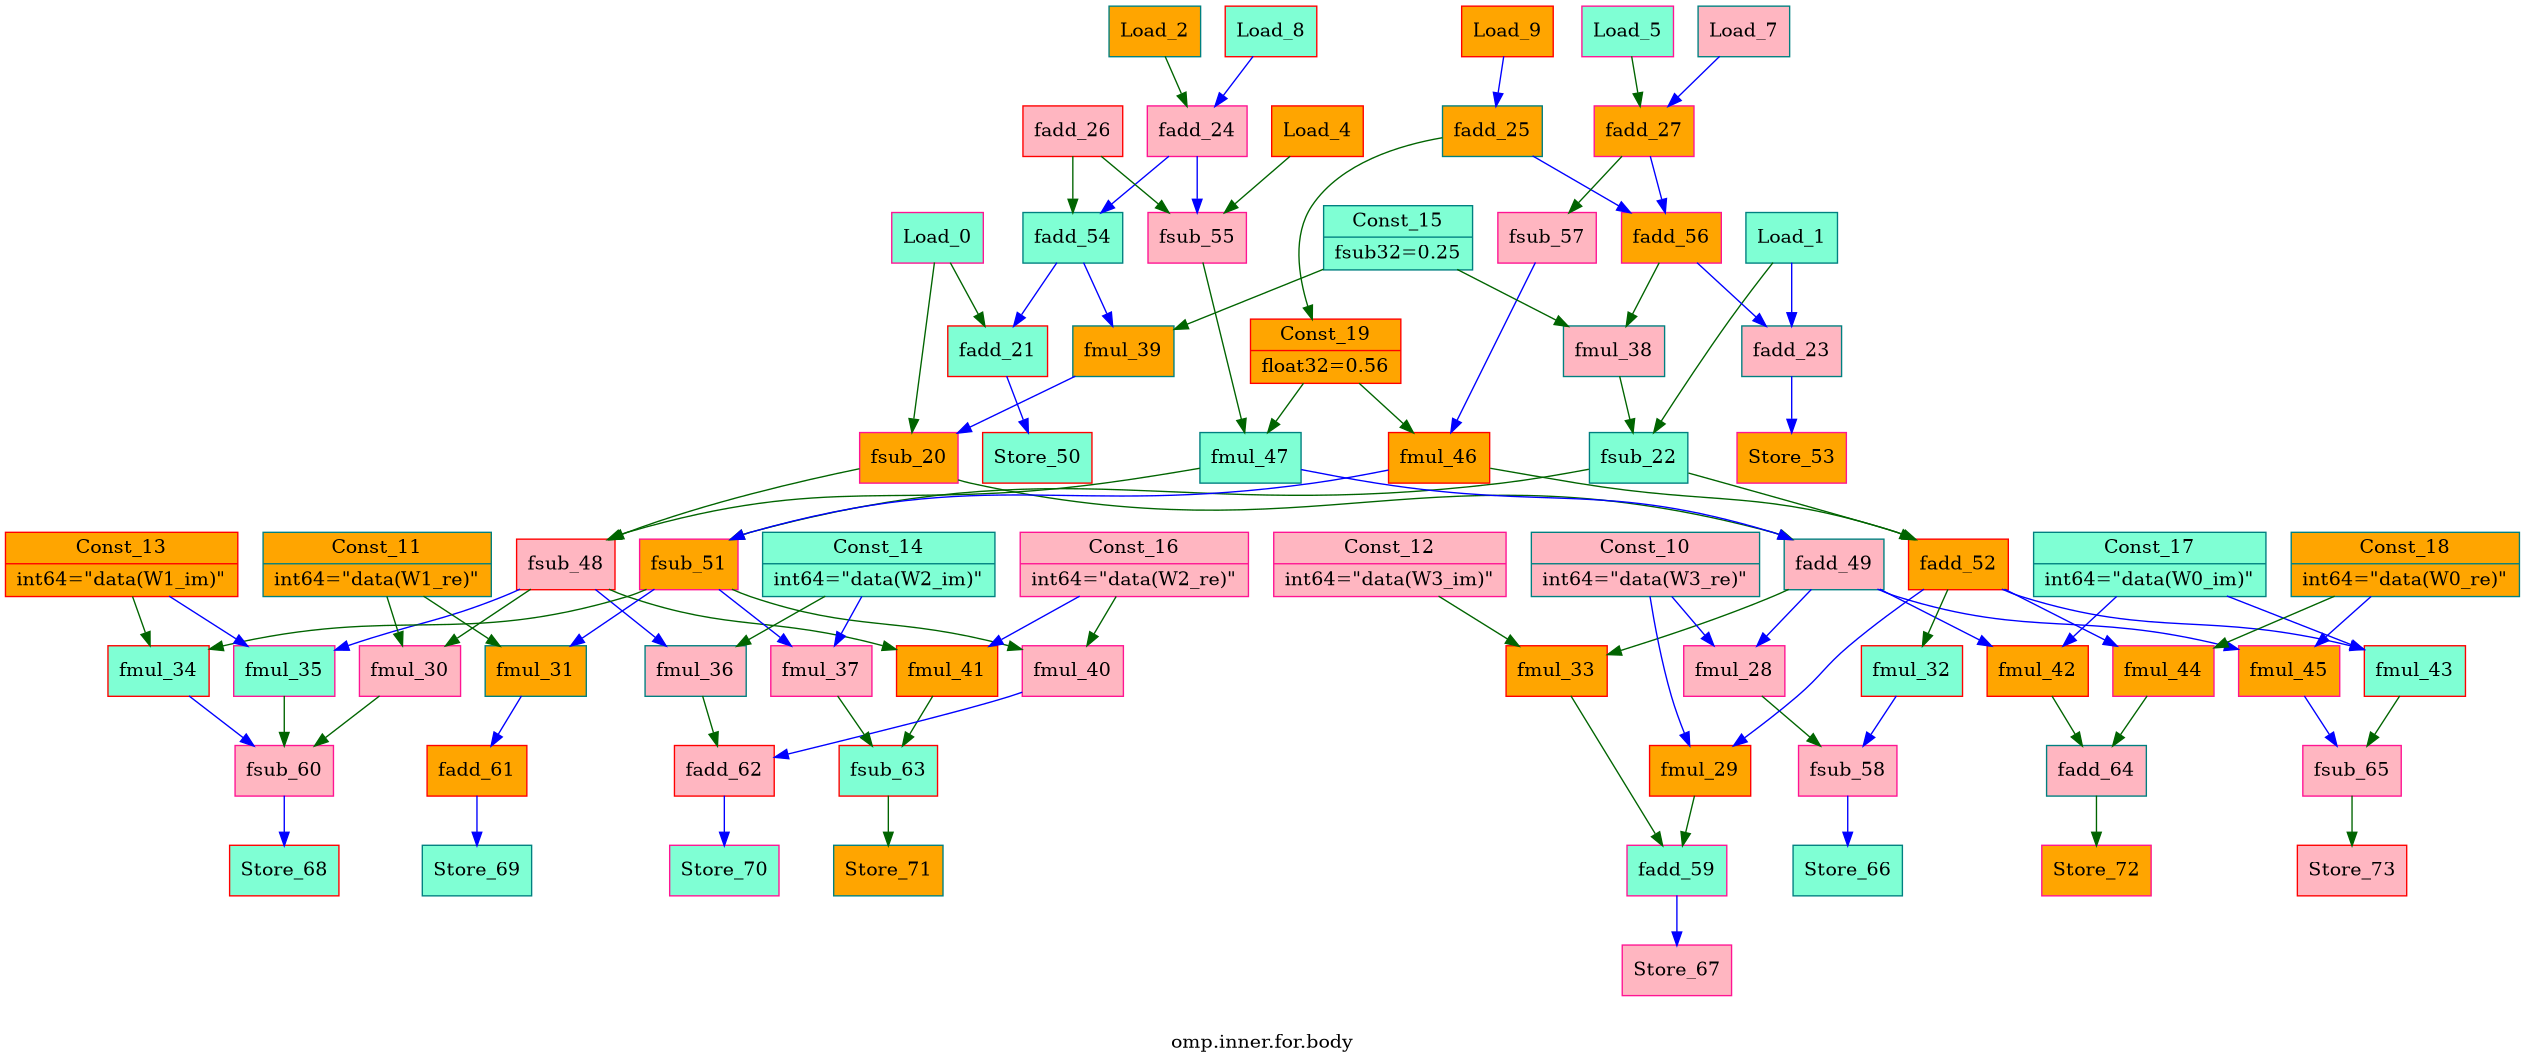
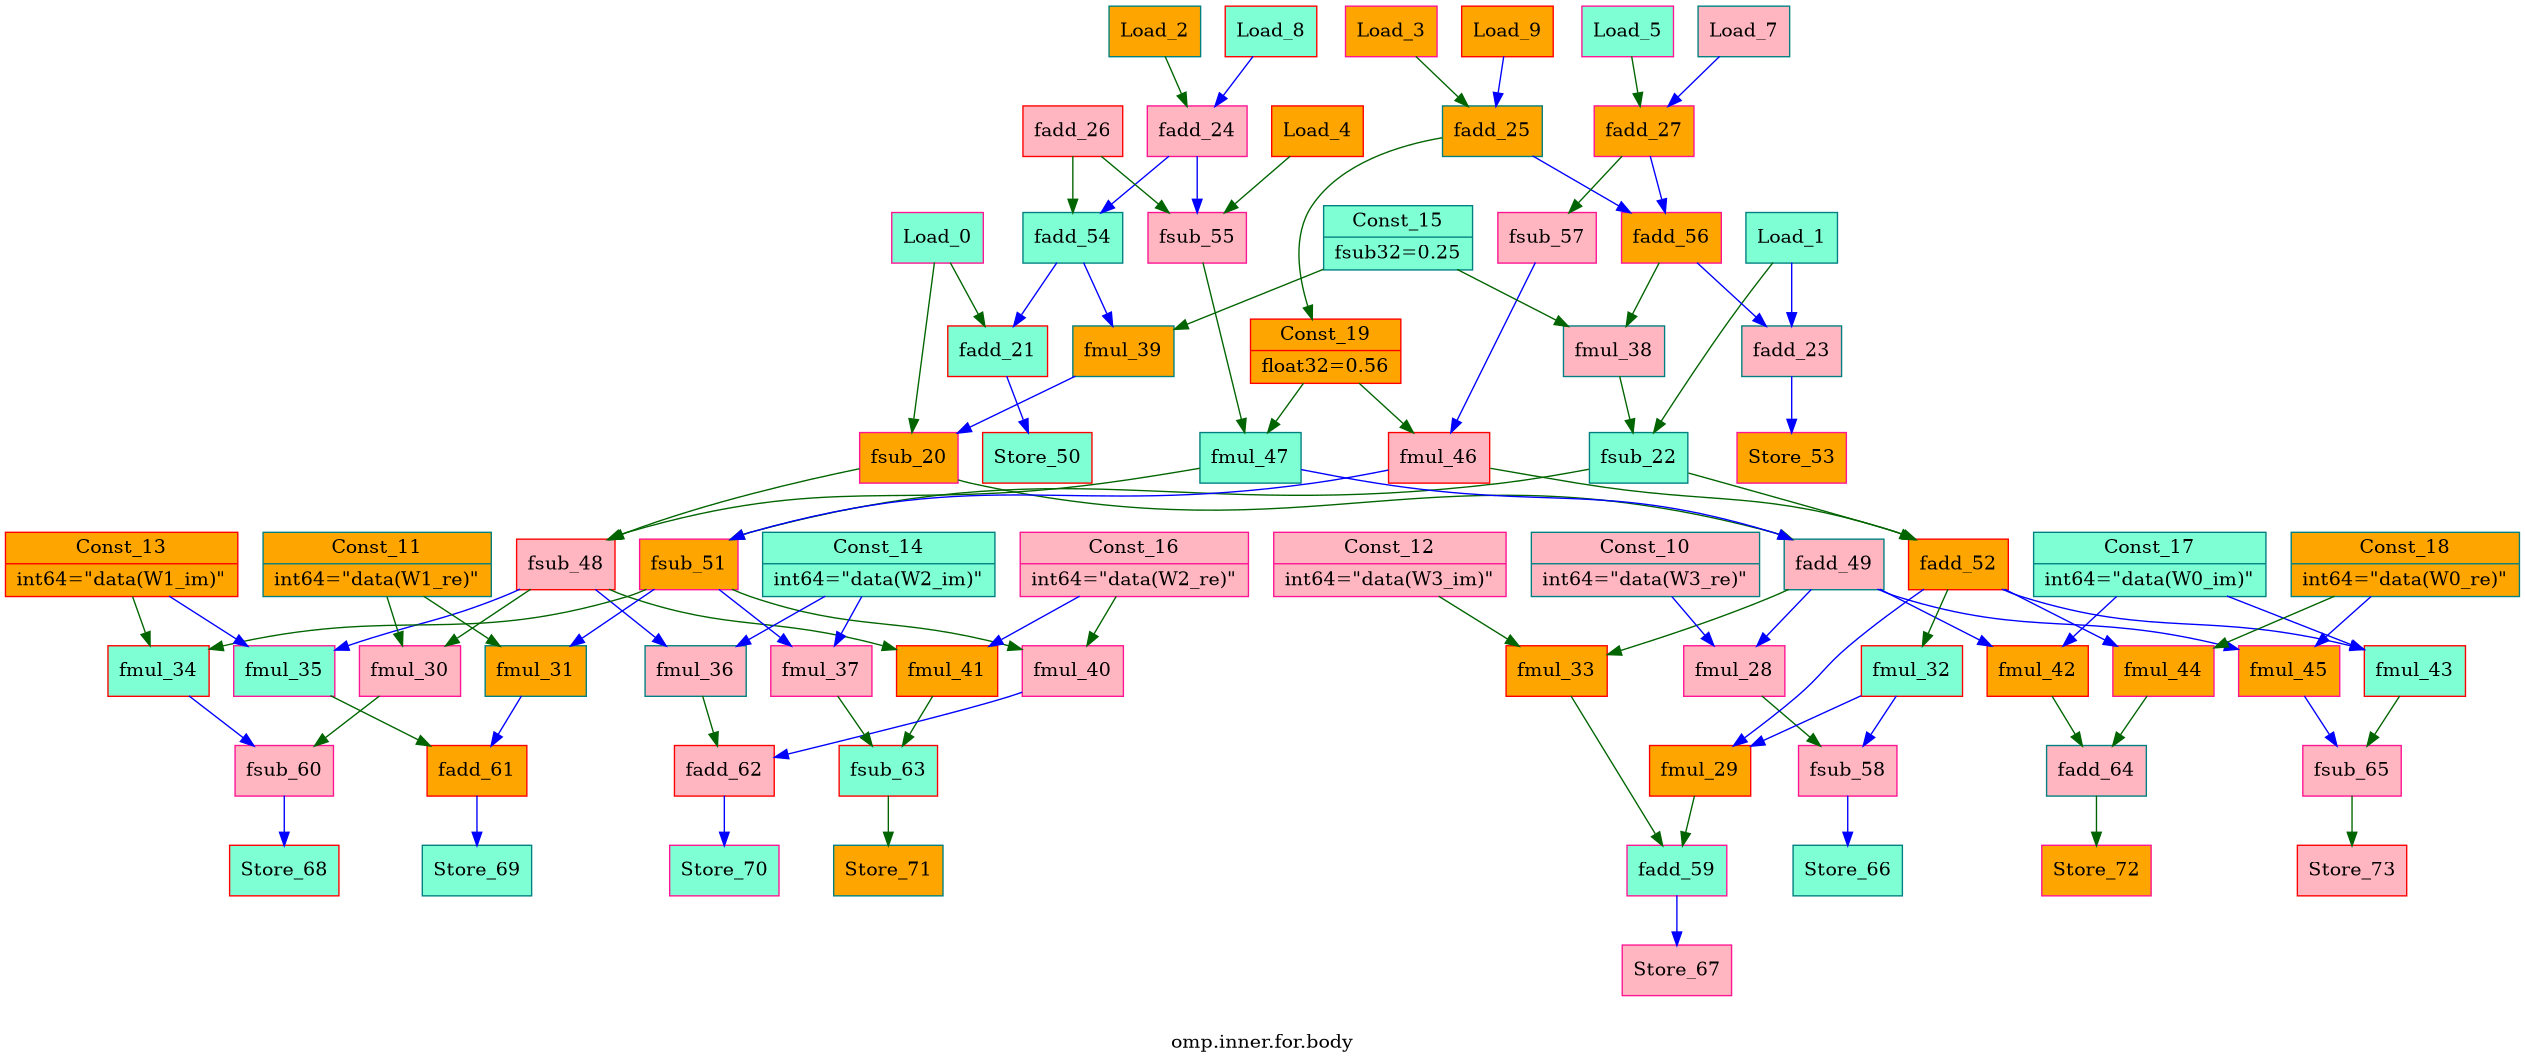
none -> (1391, 31)
(1439, 458) -> (1439, 458)
(787, 618) -> (787, 618)
(1663, 666) -> (1812, 718)
(284, 714) -> (374, 718)
